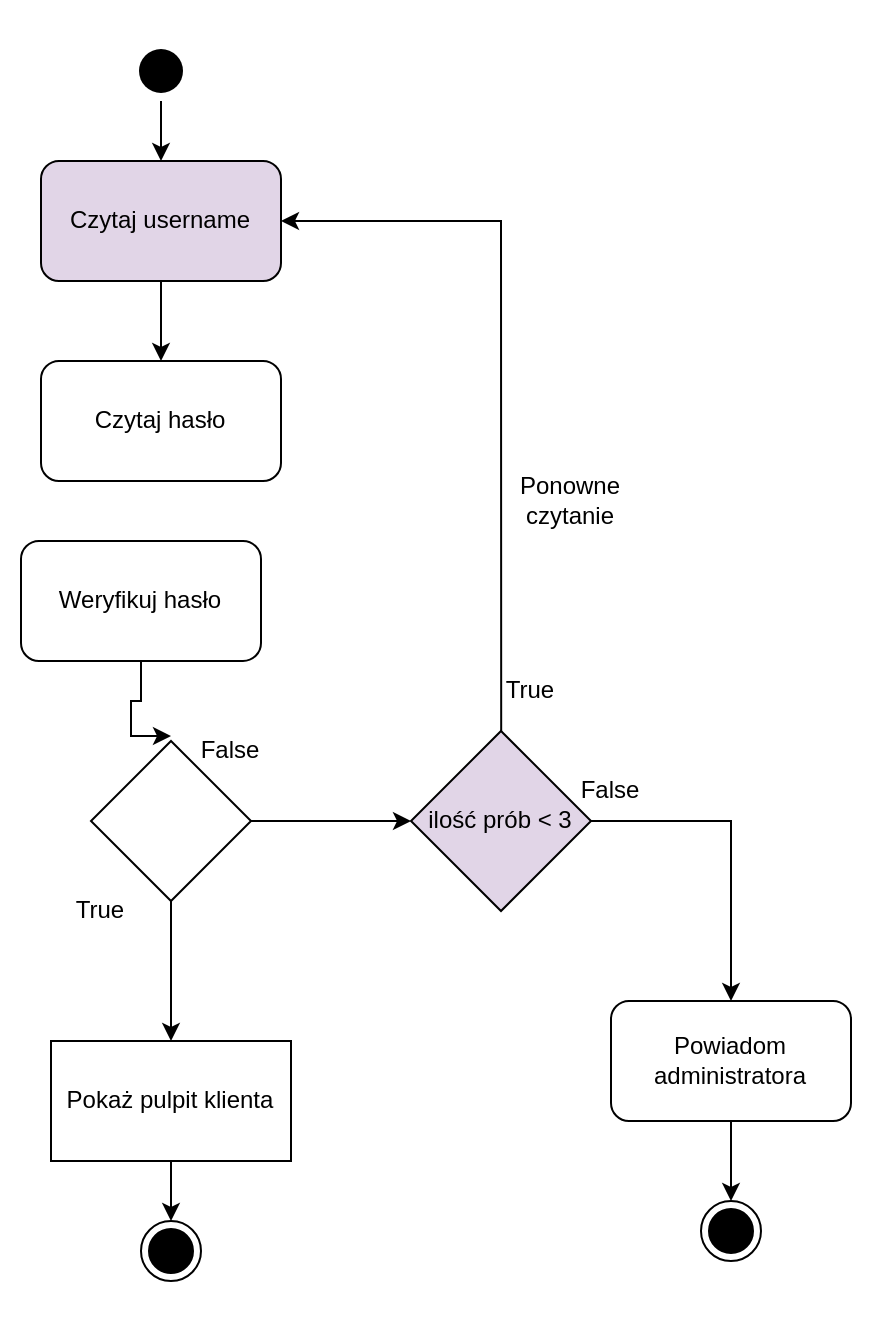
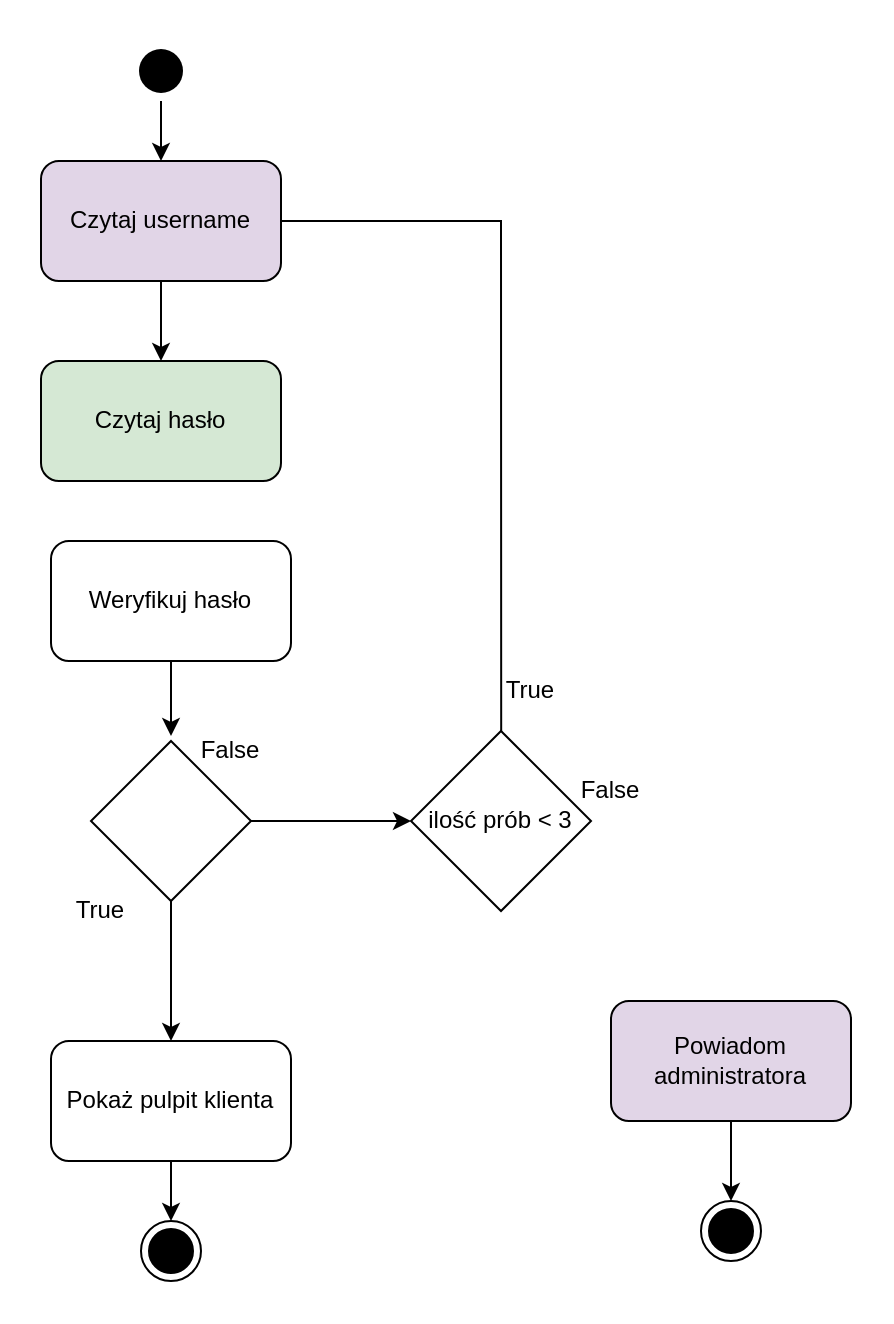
(296, 221) -> (290, 221)
(161, 421) -> (161, 421)
(571, 501) -> none
(141, 601) -> (171, 601)
(501, 821) -> (501, 821)
(731, 834) -> none
(731, 1061) -> (731, 1061)
(171, 1101) -> (171, 1101)
